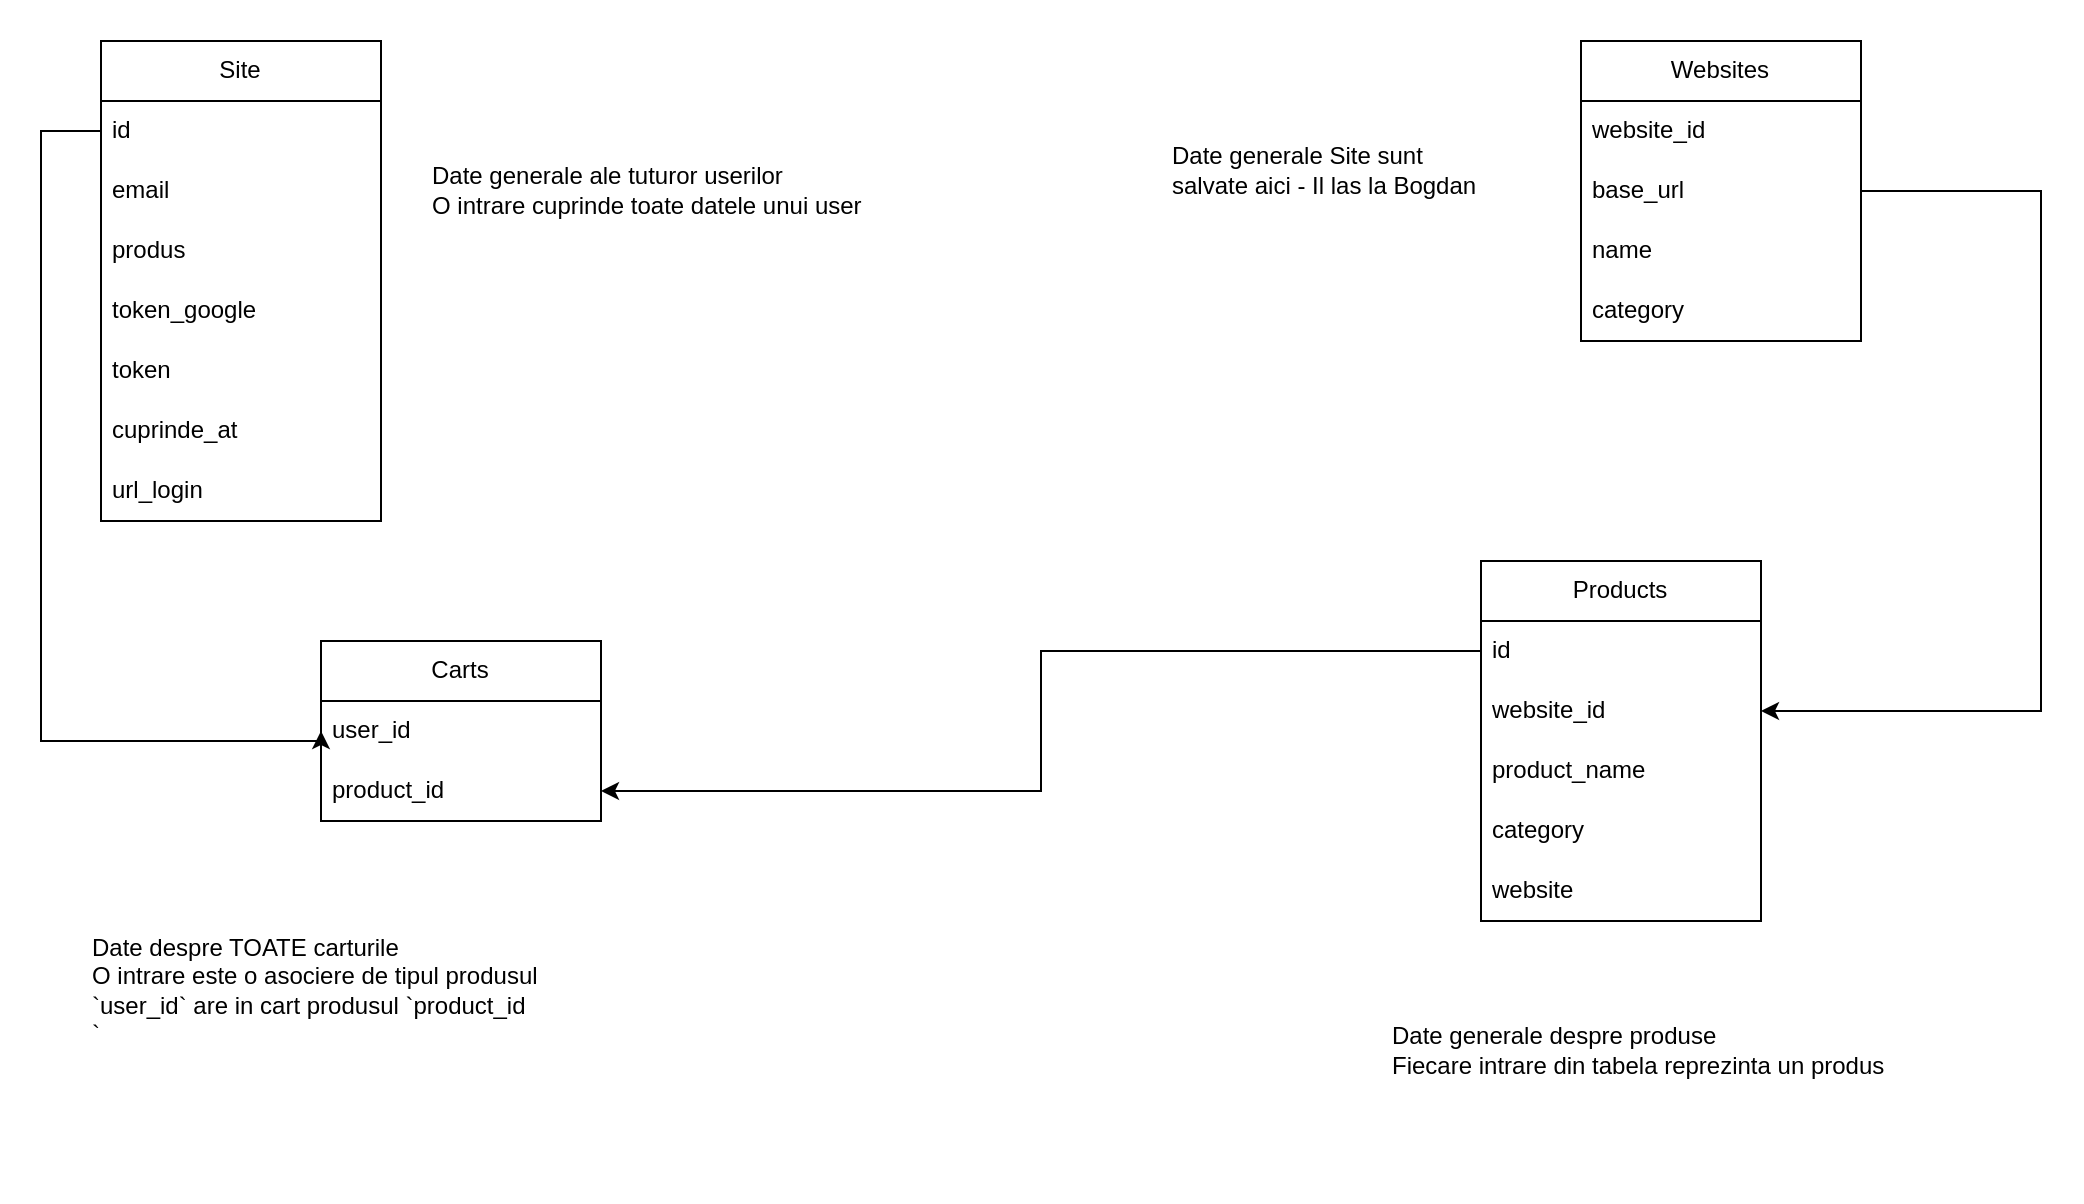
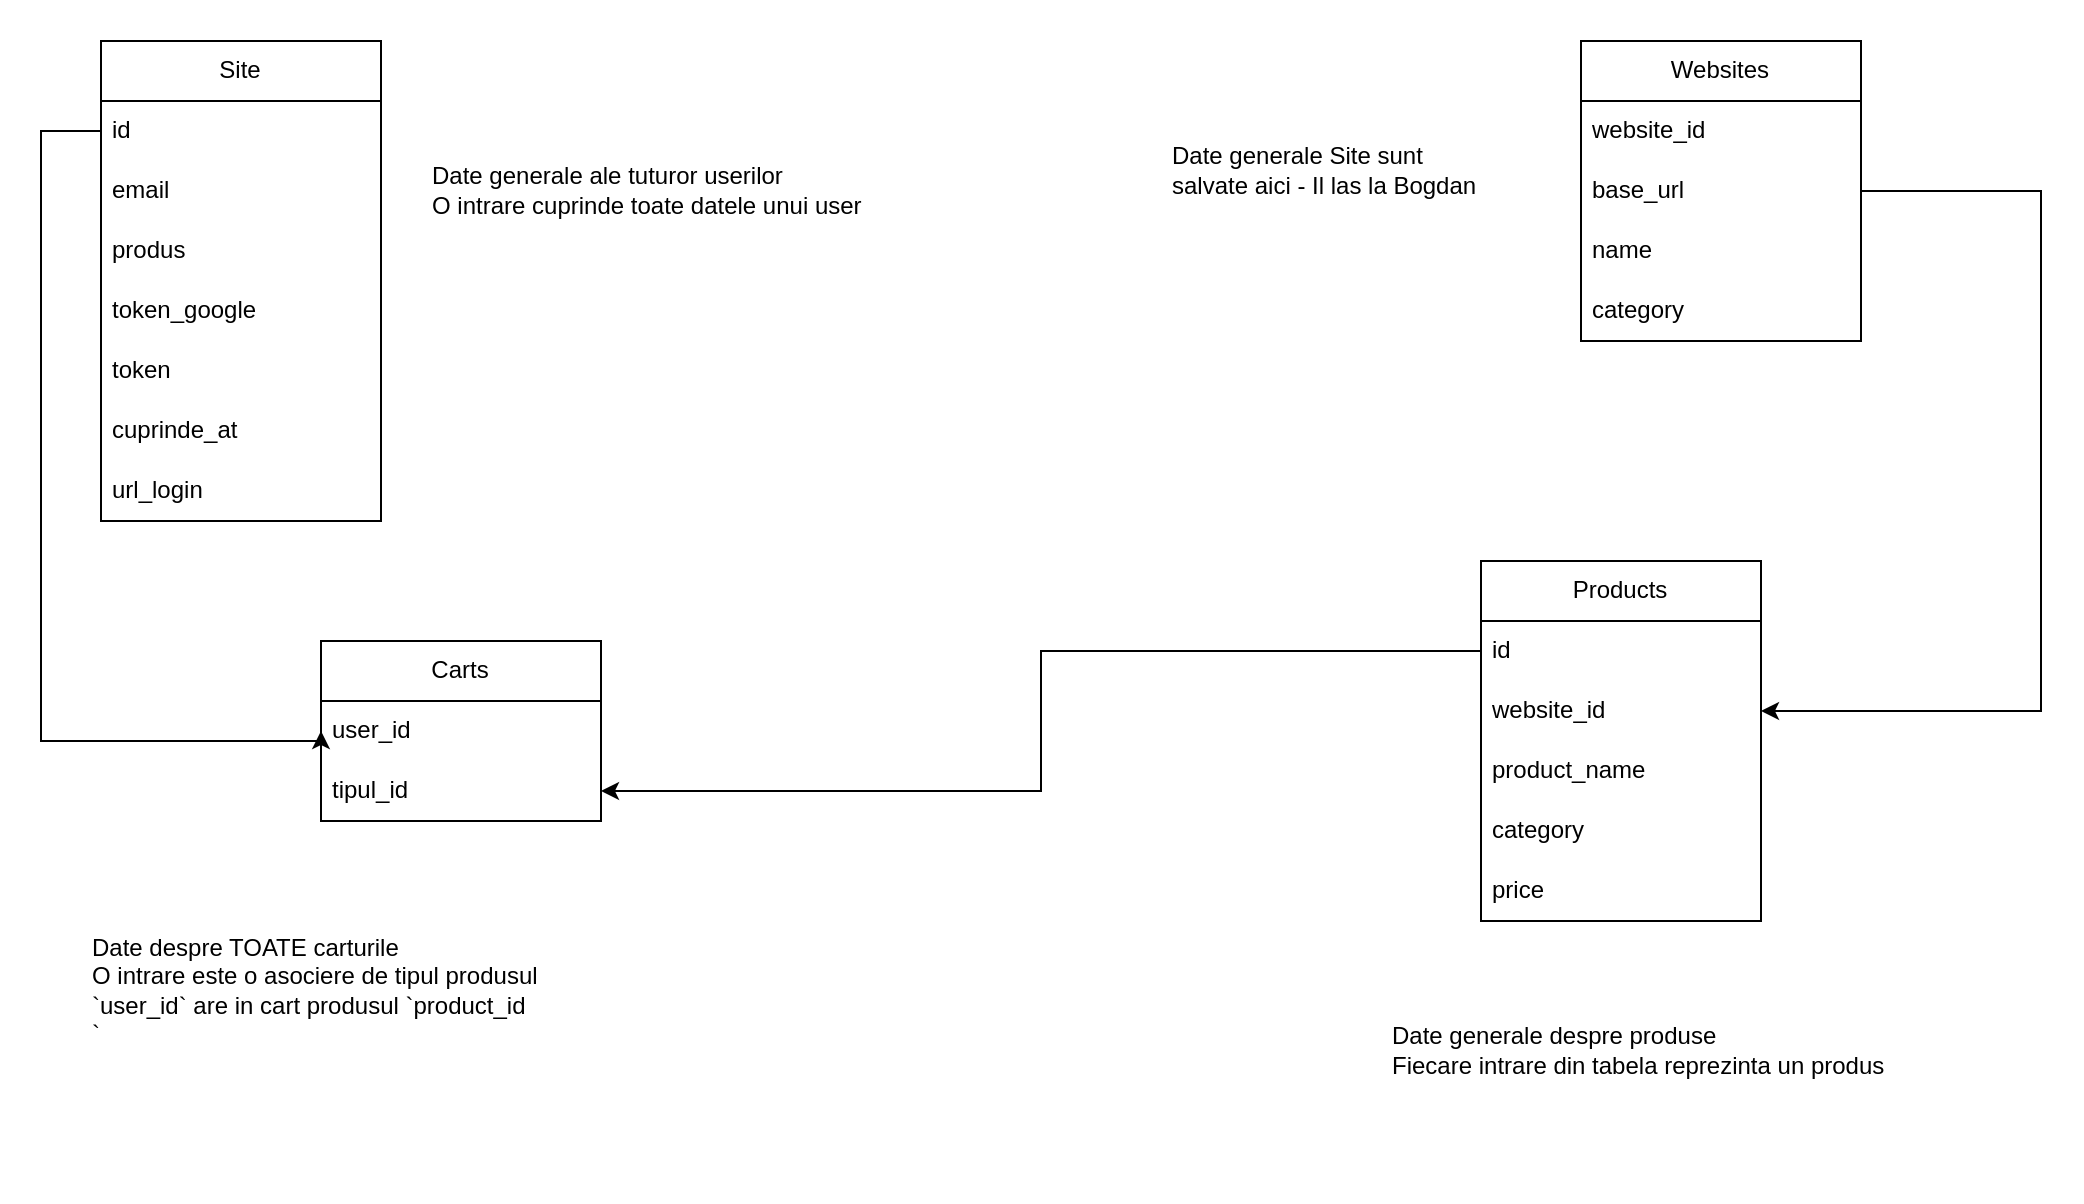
(397, 791) -> (377, 791)
(1537, 891) -> (1523, 891)
